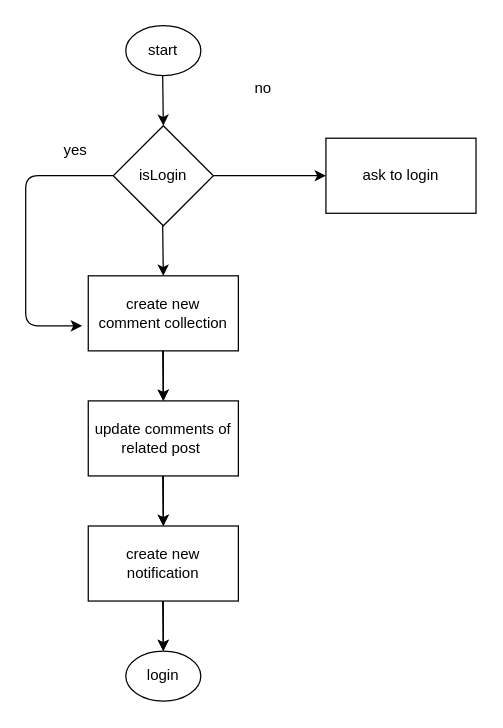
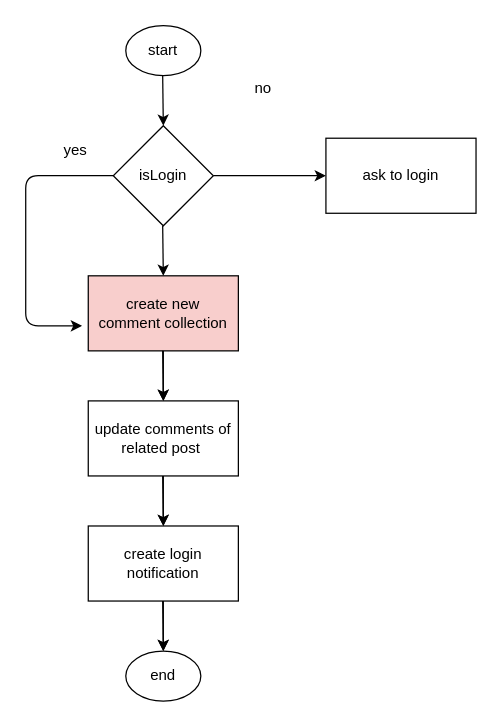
(163, 313) -> (163, 313)
(163, 563) -> (163, 563)
(163, 676) -> (163, 676)
